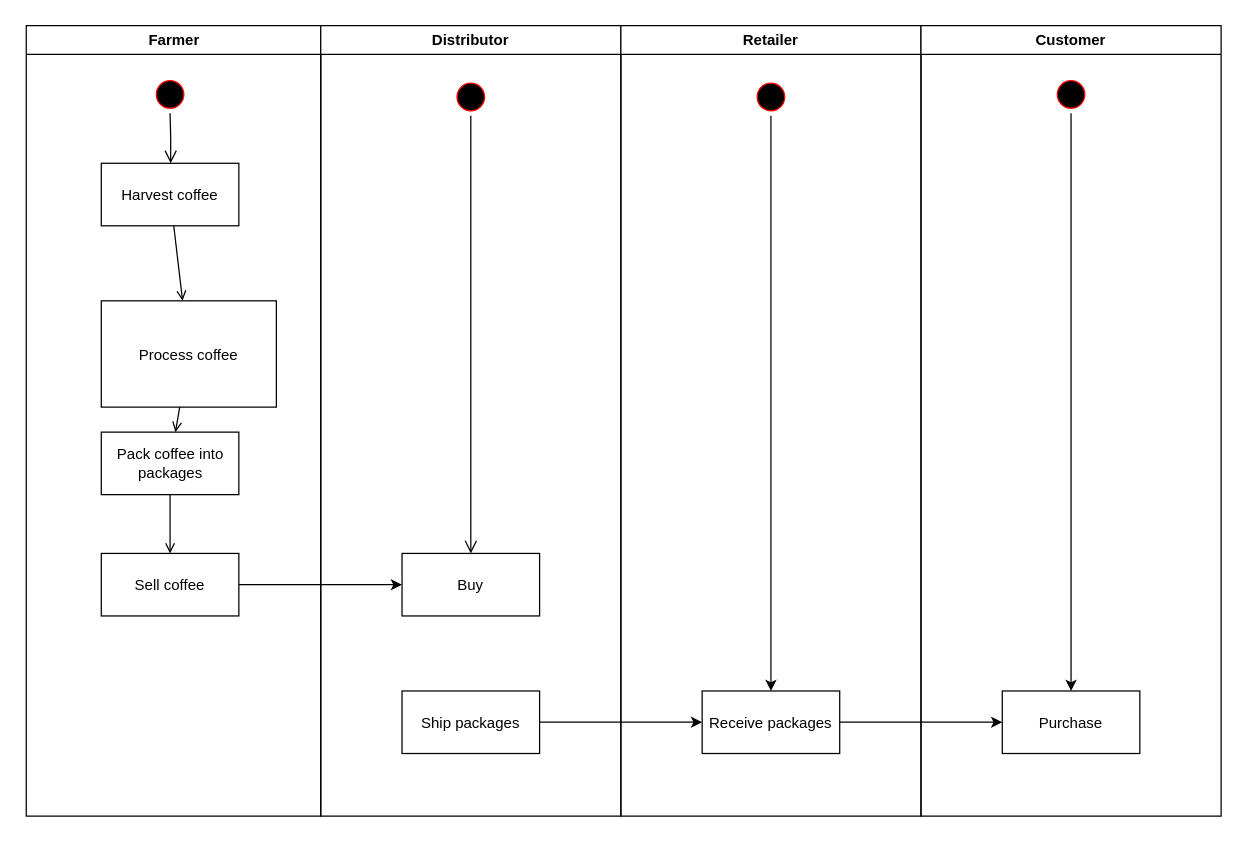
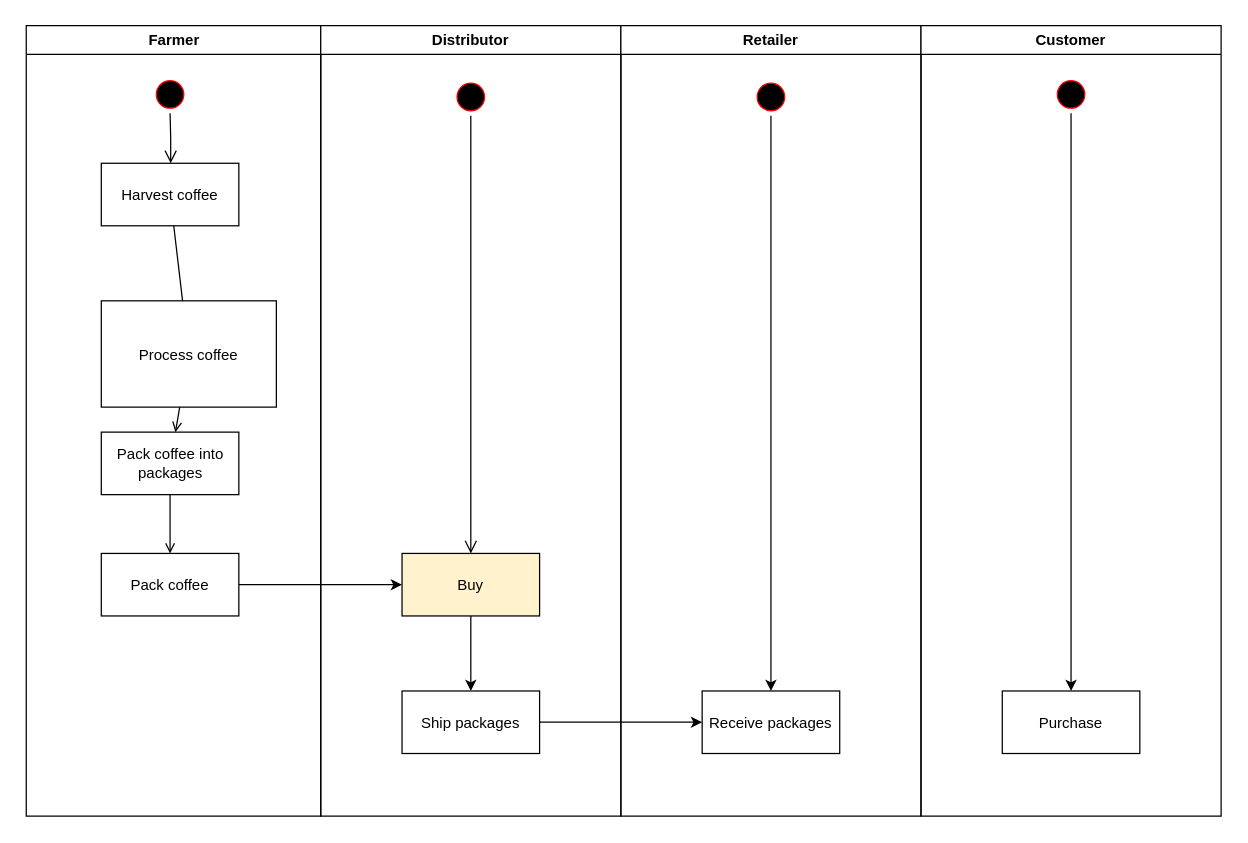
(182, 295) -> (182, 296)
(471, 584) -> (471, 584)
(169, 585) -> (169, 585)
none -> (471, 649)
(917, 722) -> none
